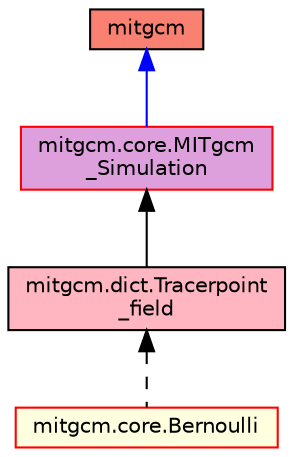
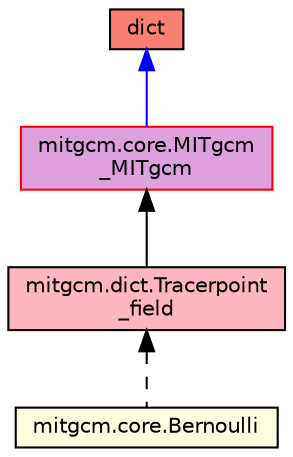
(147, 29) -> (147, 29)
(147, 158) -> (147, 158)
(147, 428) -> (147, 428)
